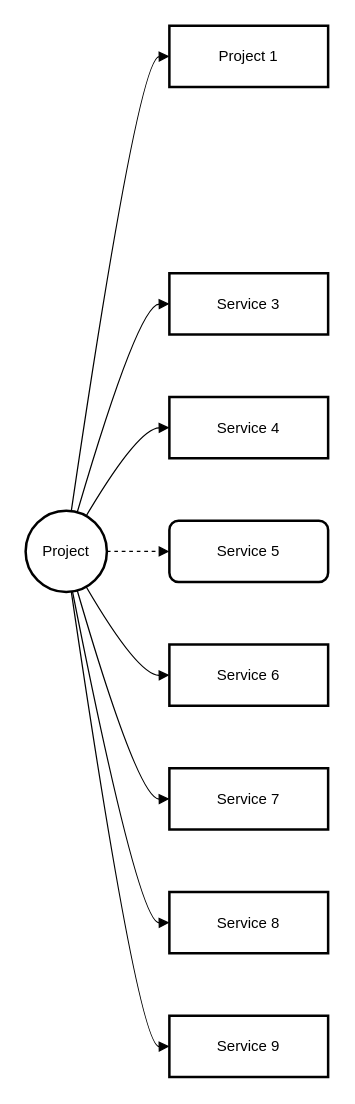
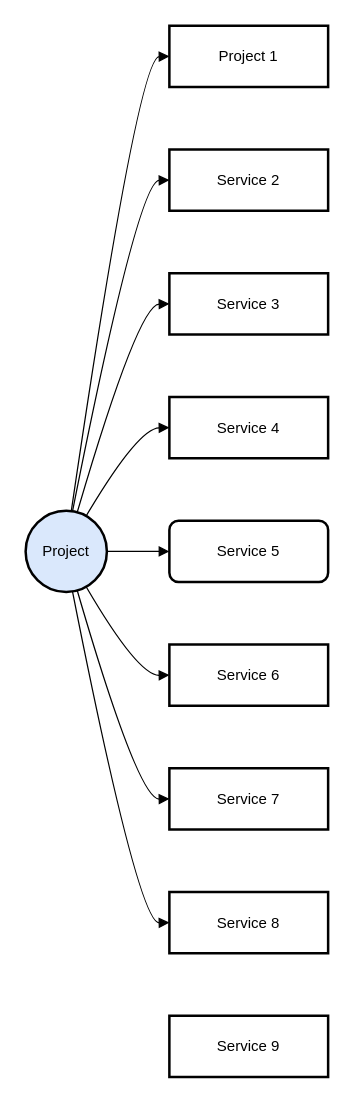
none -> (249, 180)
none -> (107, 345)
(66, 551) -> (66, 551)
(135, 551) -> (135, 551)
(107, 823) -> none
